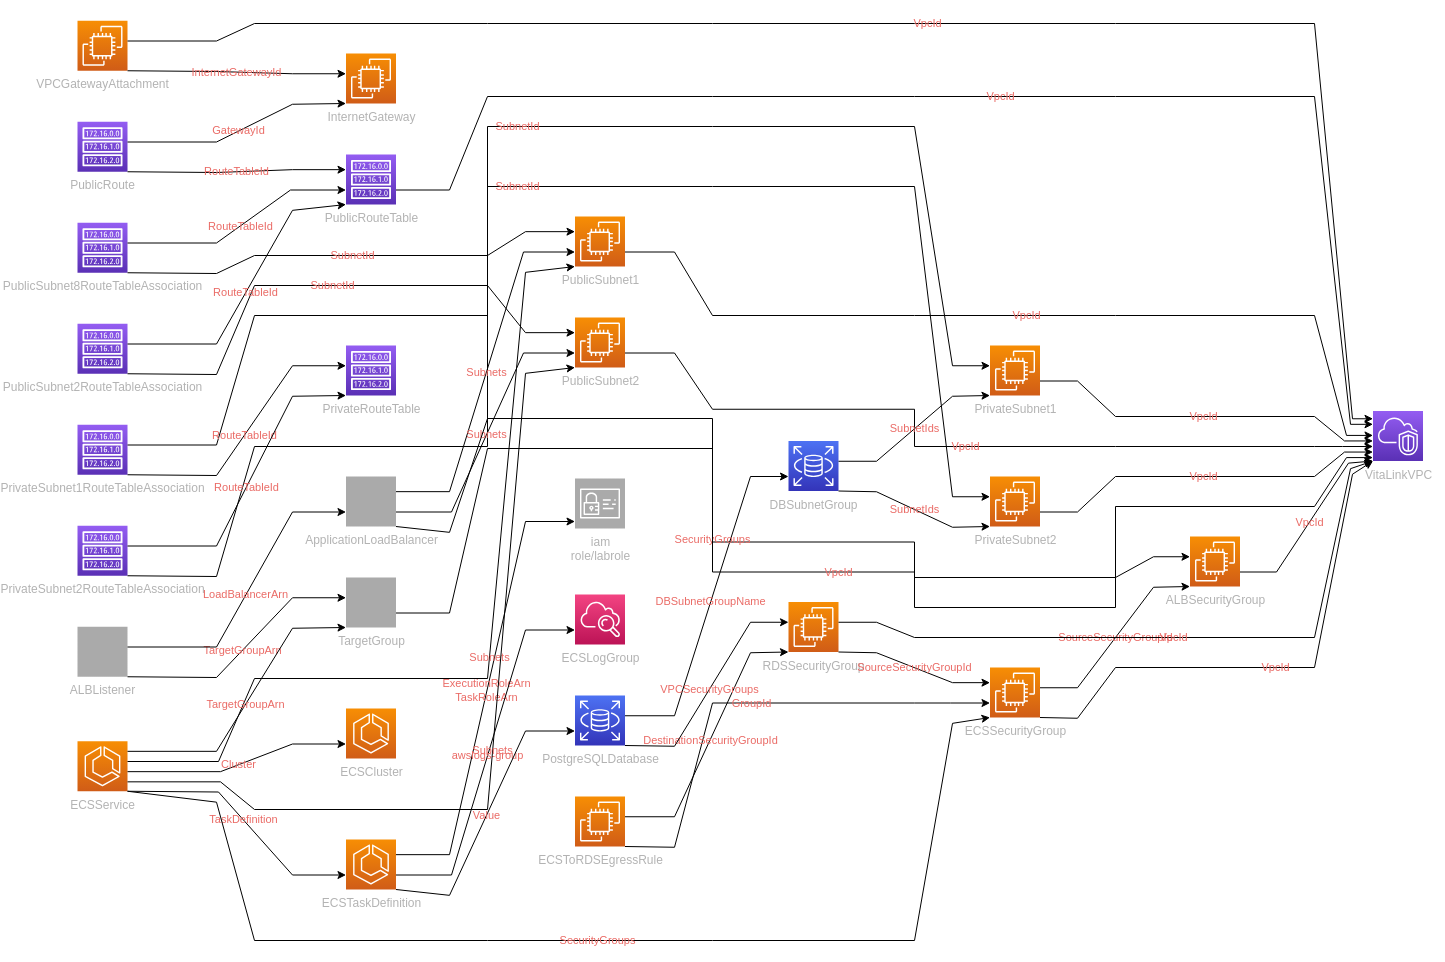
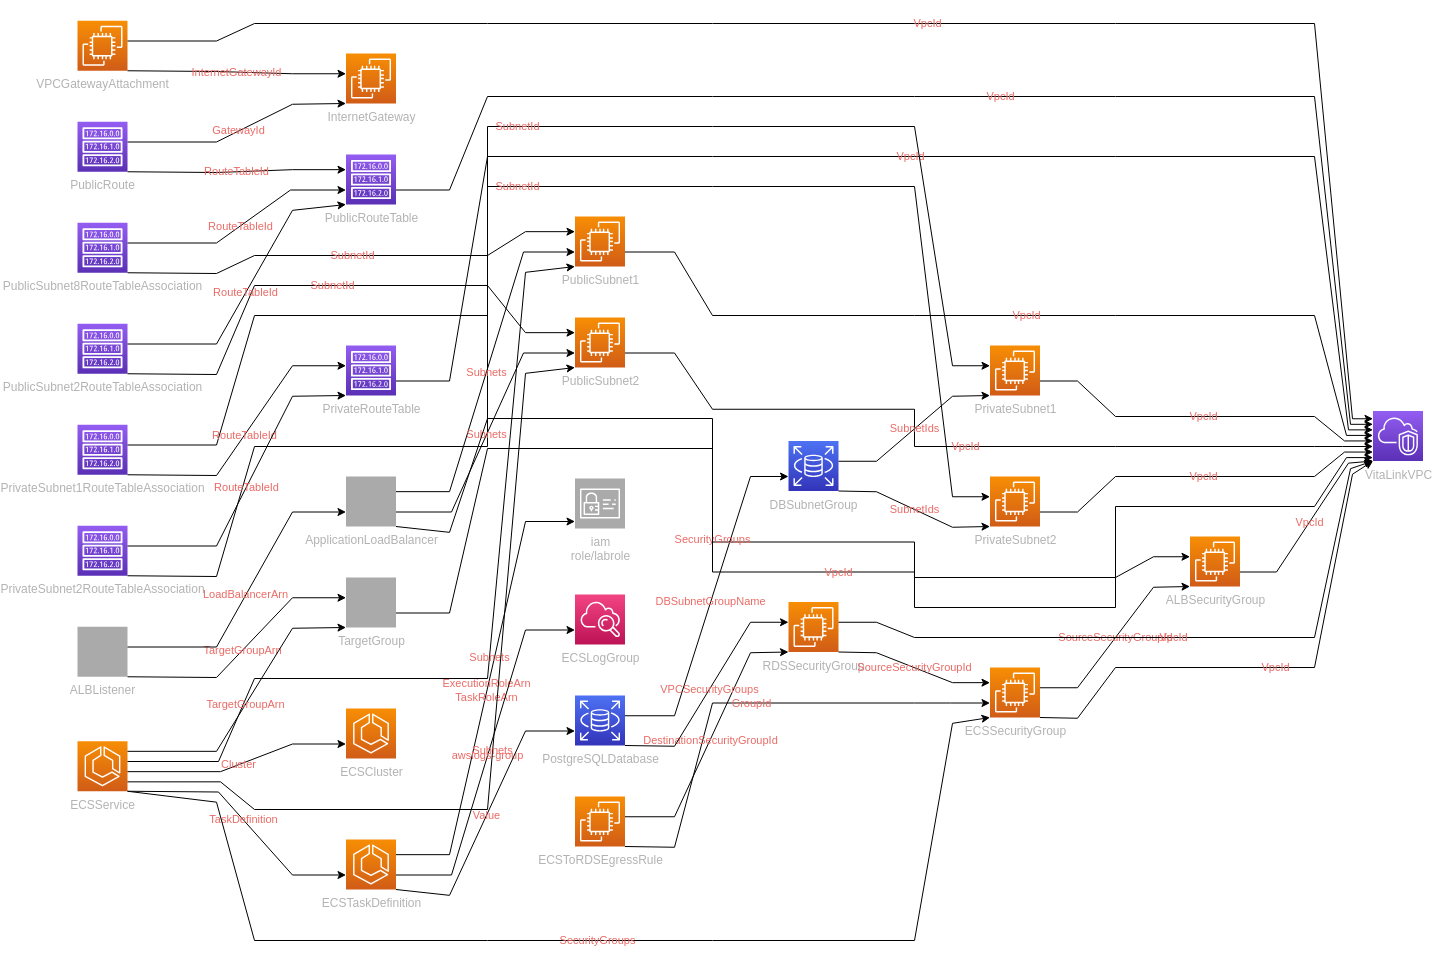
none -> (1049, 157)
